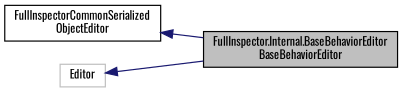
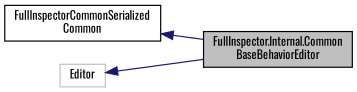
(83, 23) -> (83, 23)
(301, 49) -> (278, 49)
